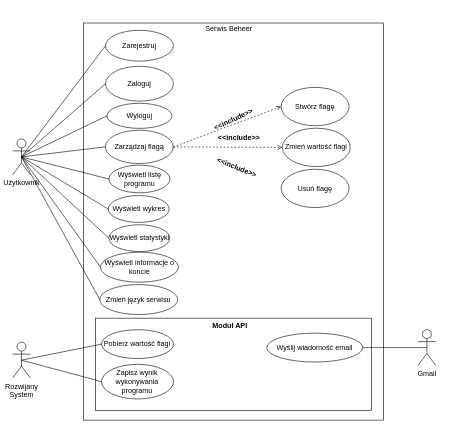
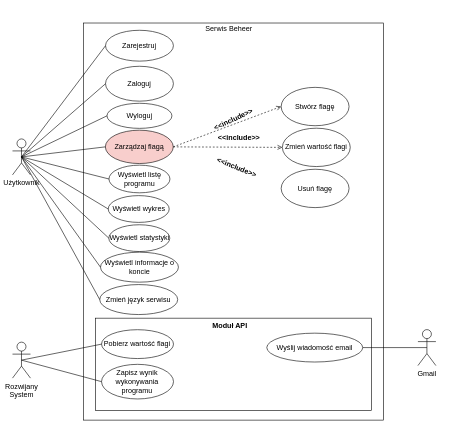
(139, 147) -> (139, 147)
